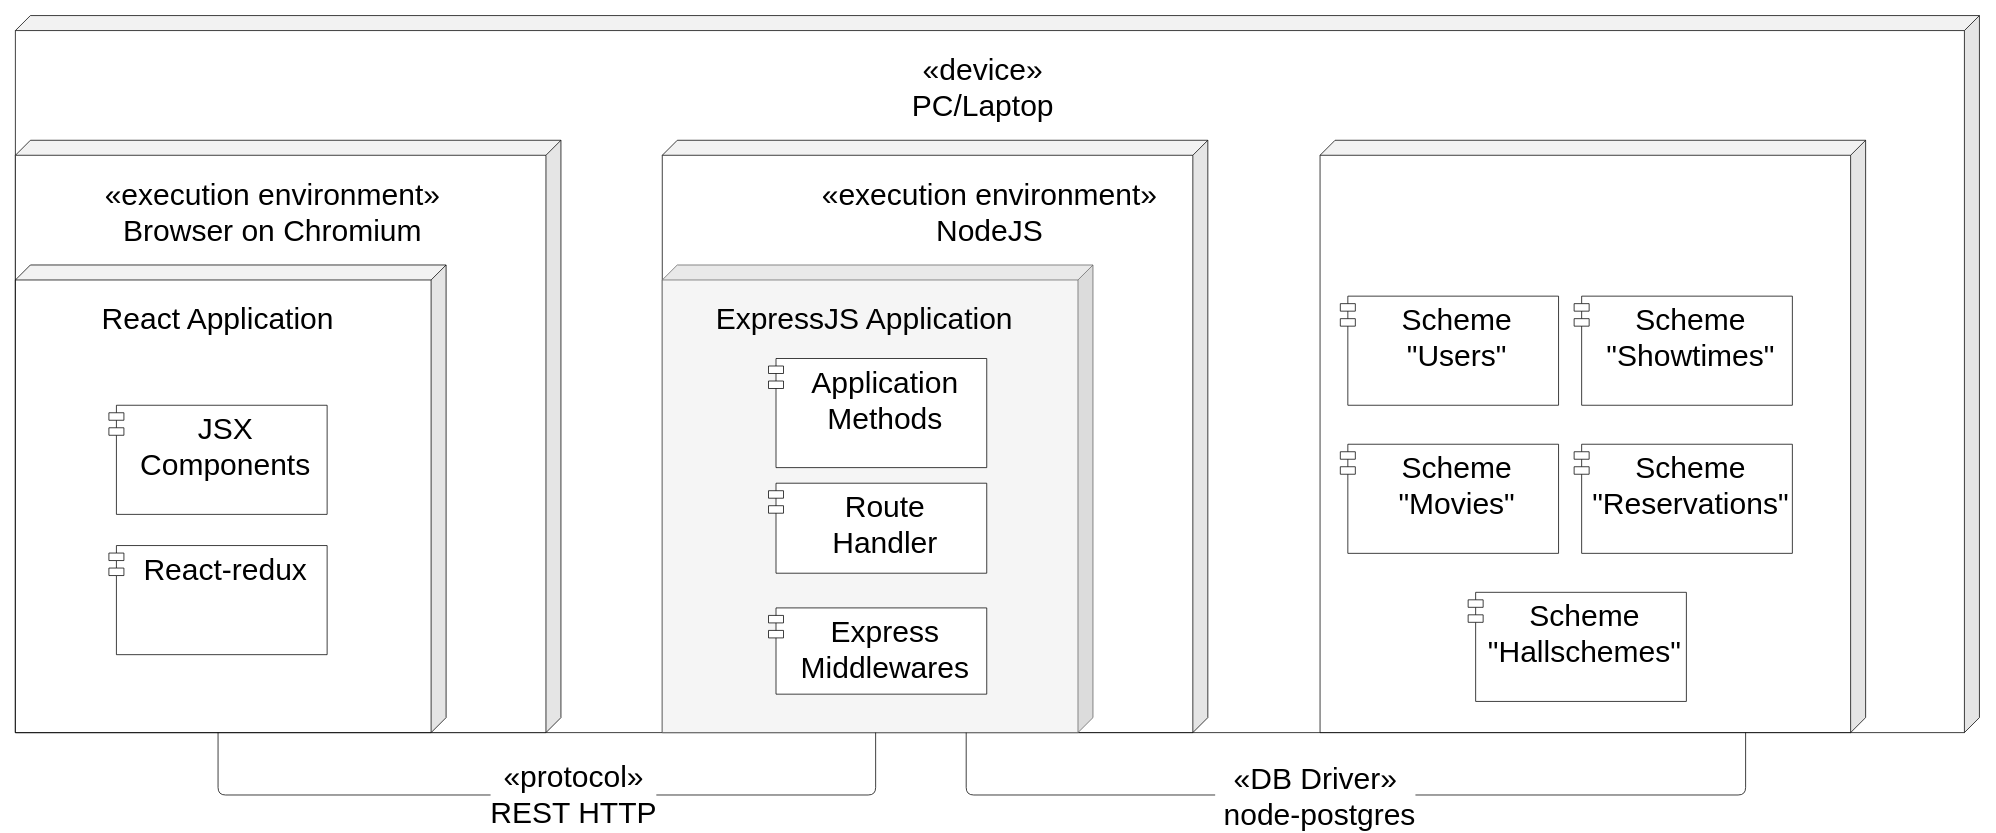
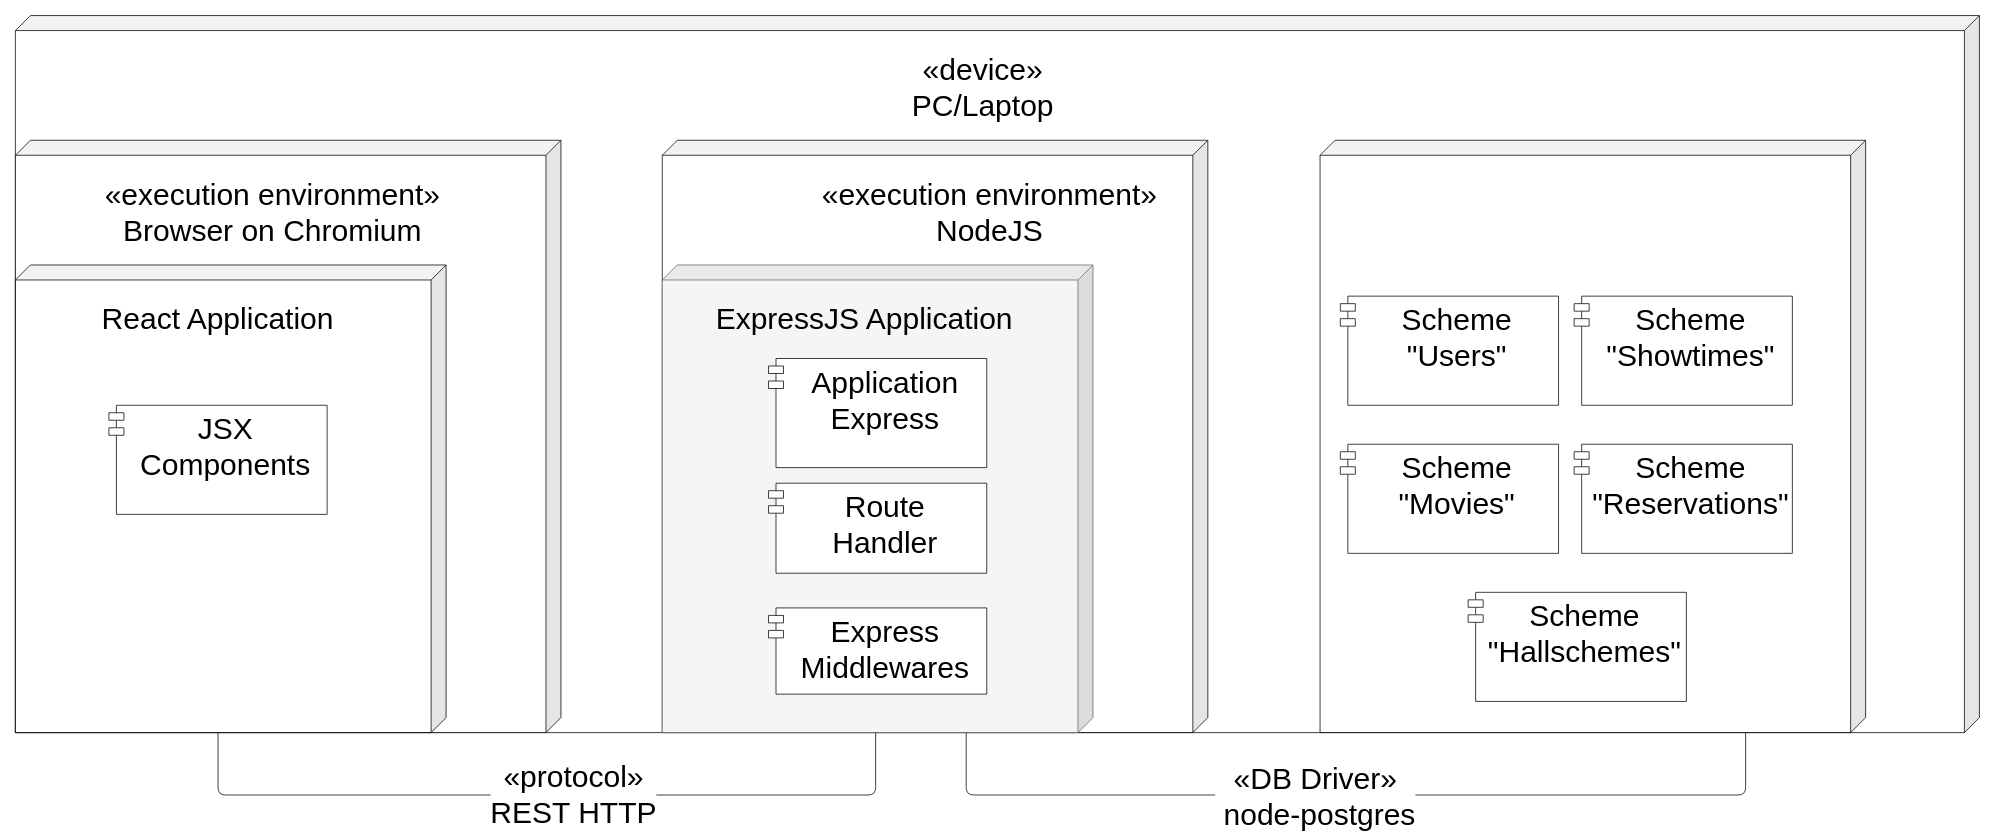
(885, 382) -> (885, 382)
(218, 600) -> none
